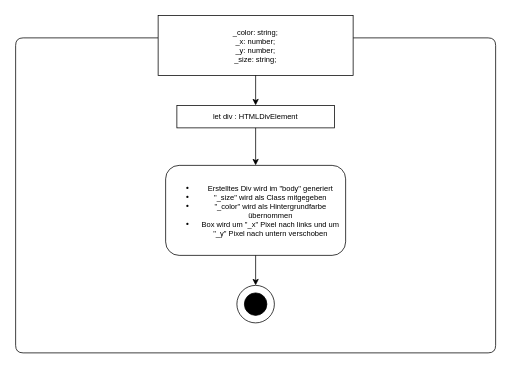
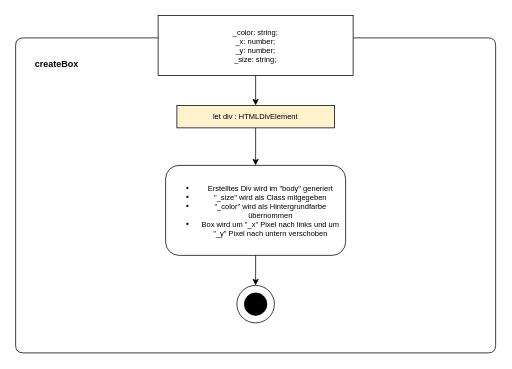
none -> (57, 64)
(255, 117) -> (255, 117)
